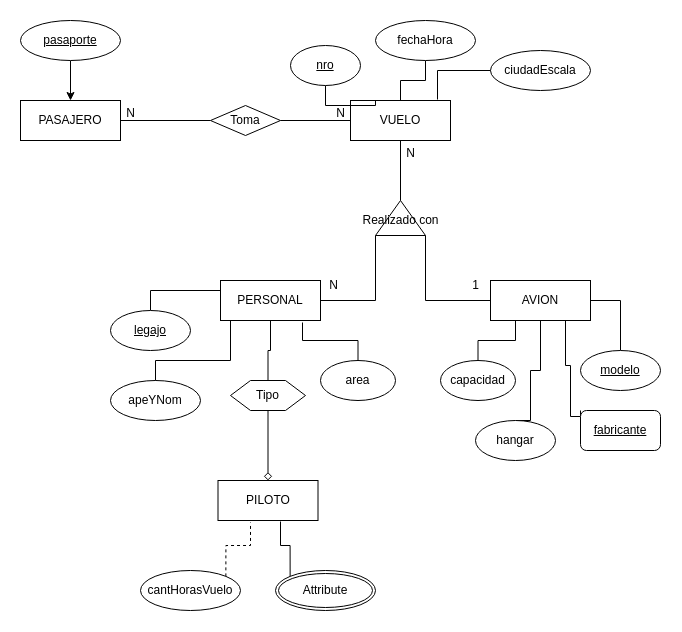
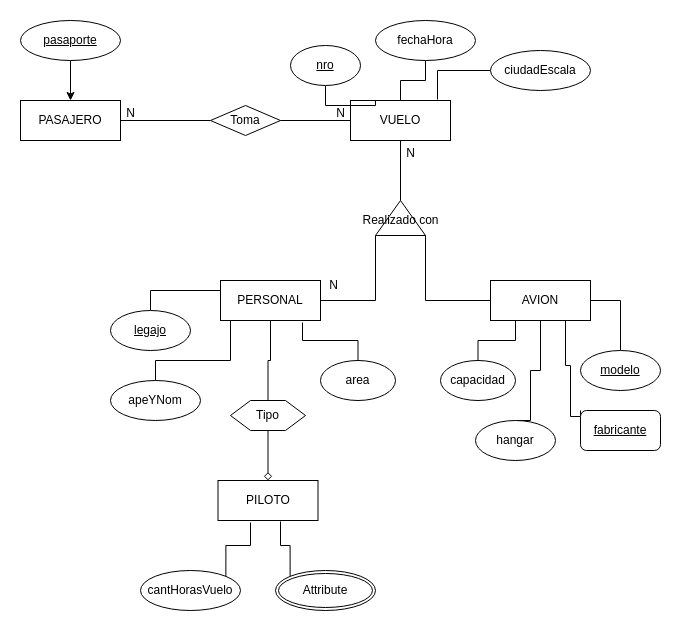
(476, 286) -> none
(268, 396) -> (268, 416)
(235, 546) -> (235, 546)
